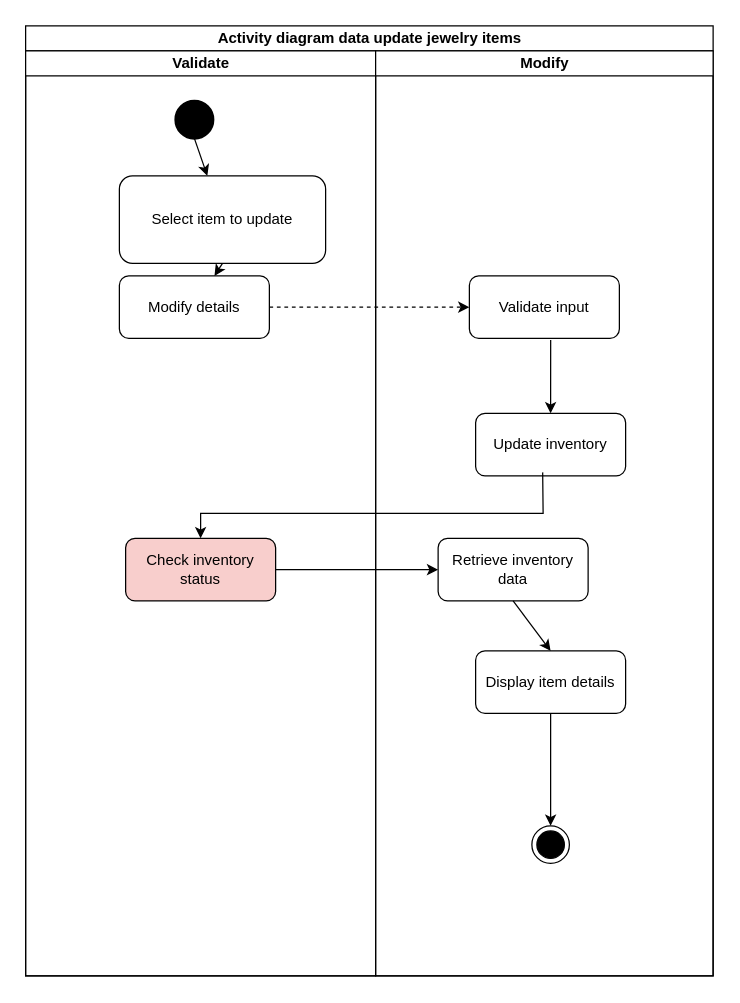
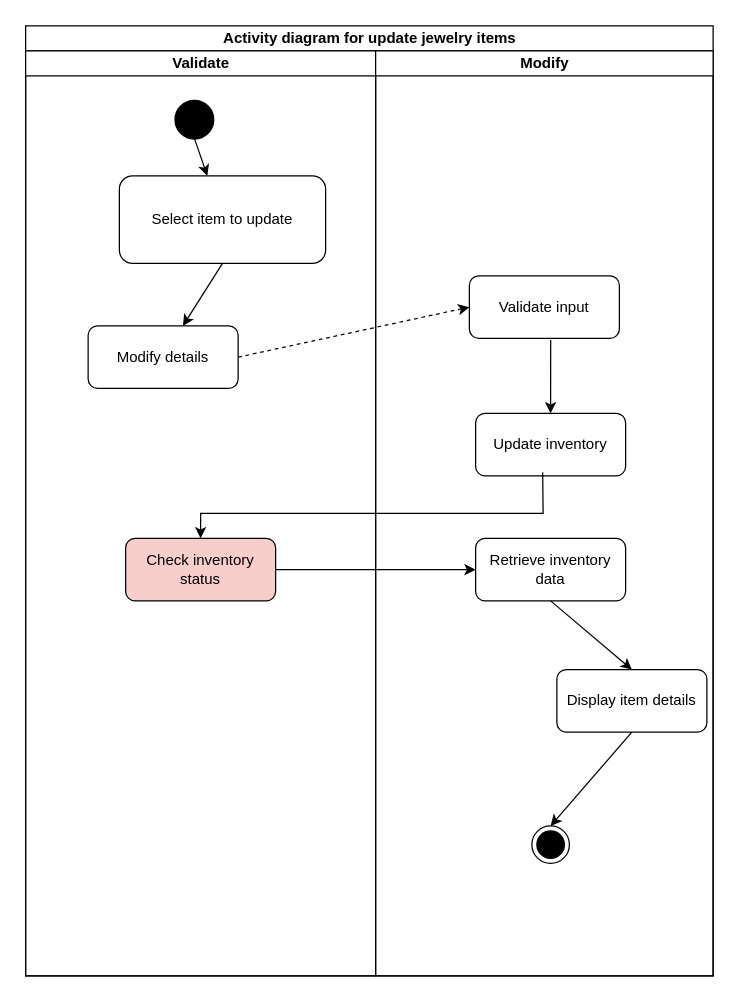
(370, 38) -> (370, 38)
(194, 307) -> (163, 357)
(513, 569) -> (551, 569)
(551, 682) -> (632, 701)
